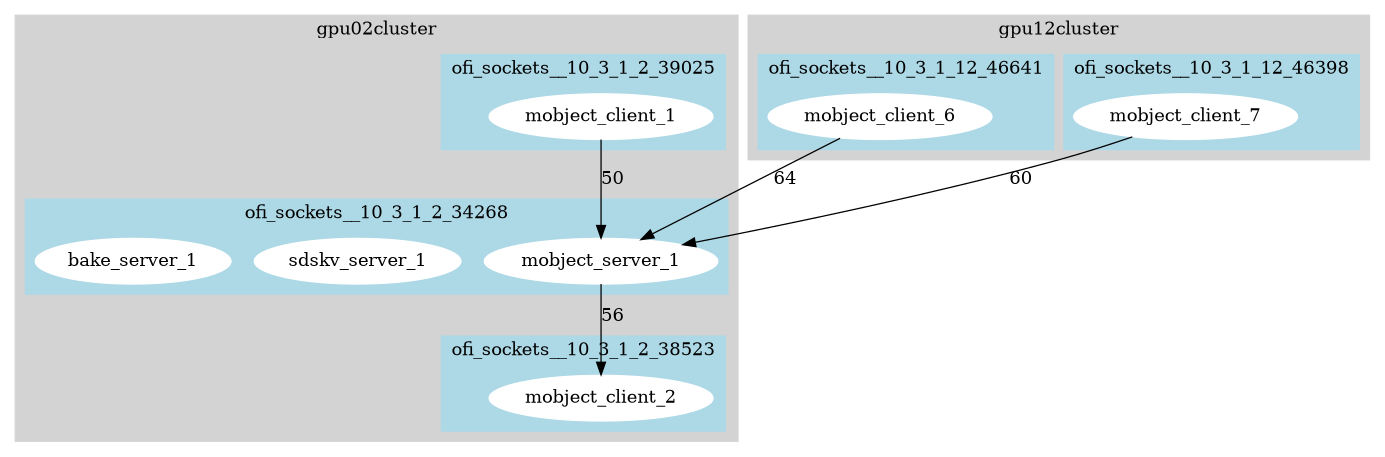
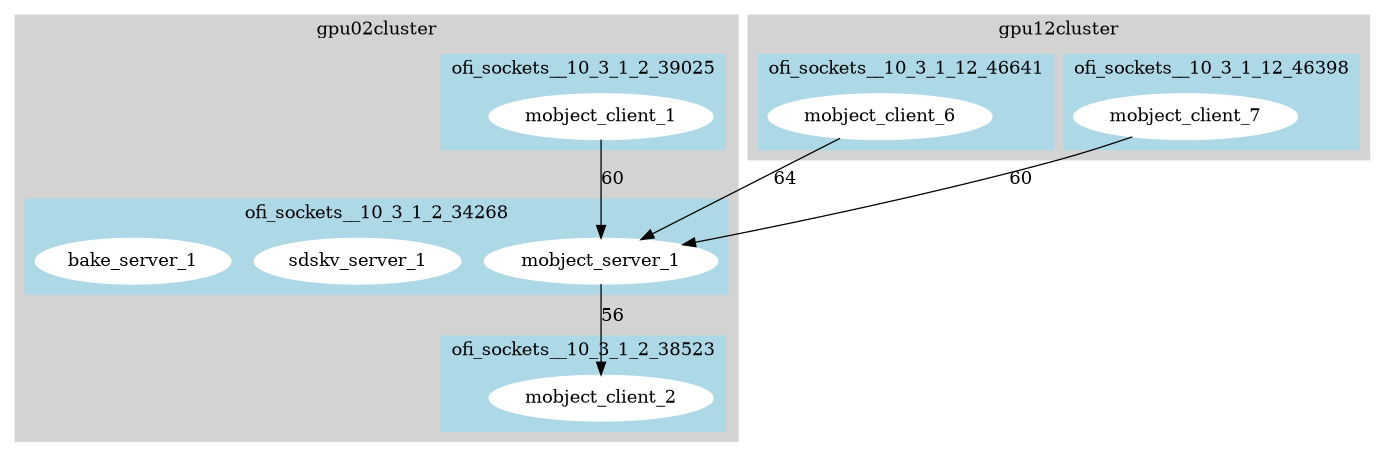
(613, 179) -> (613, 179)
